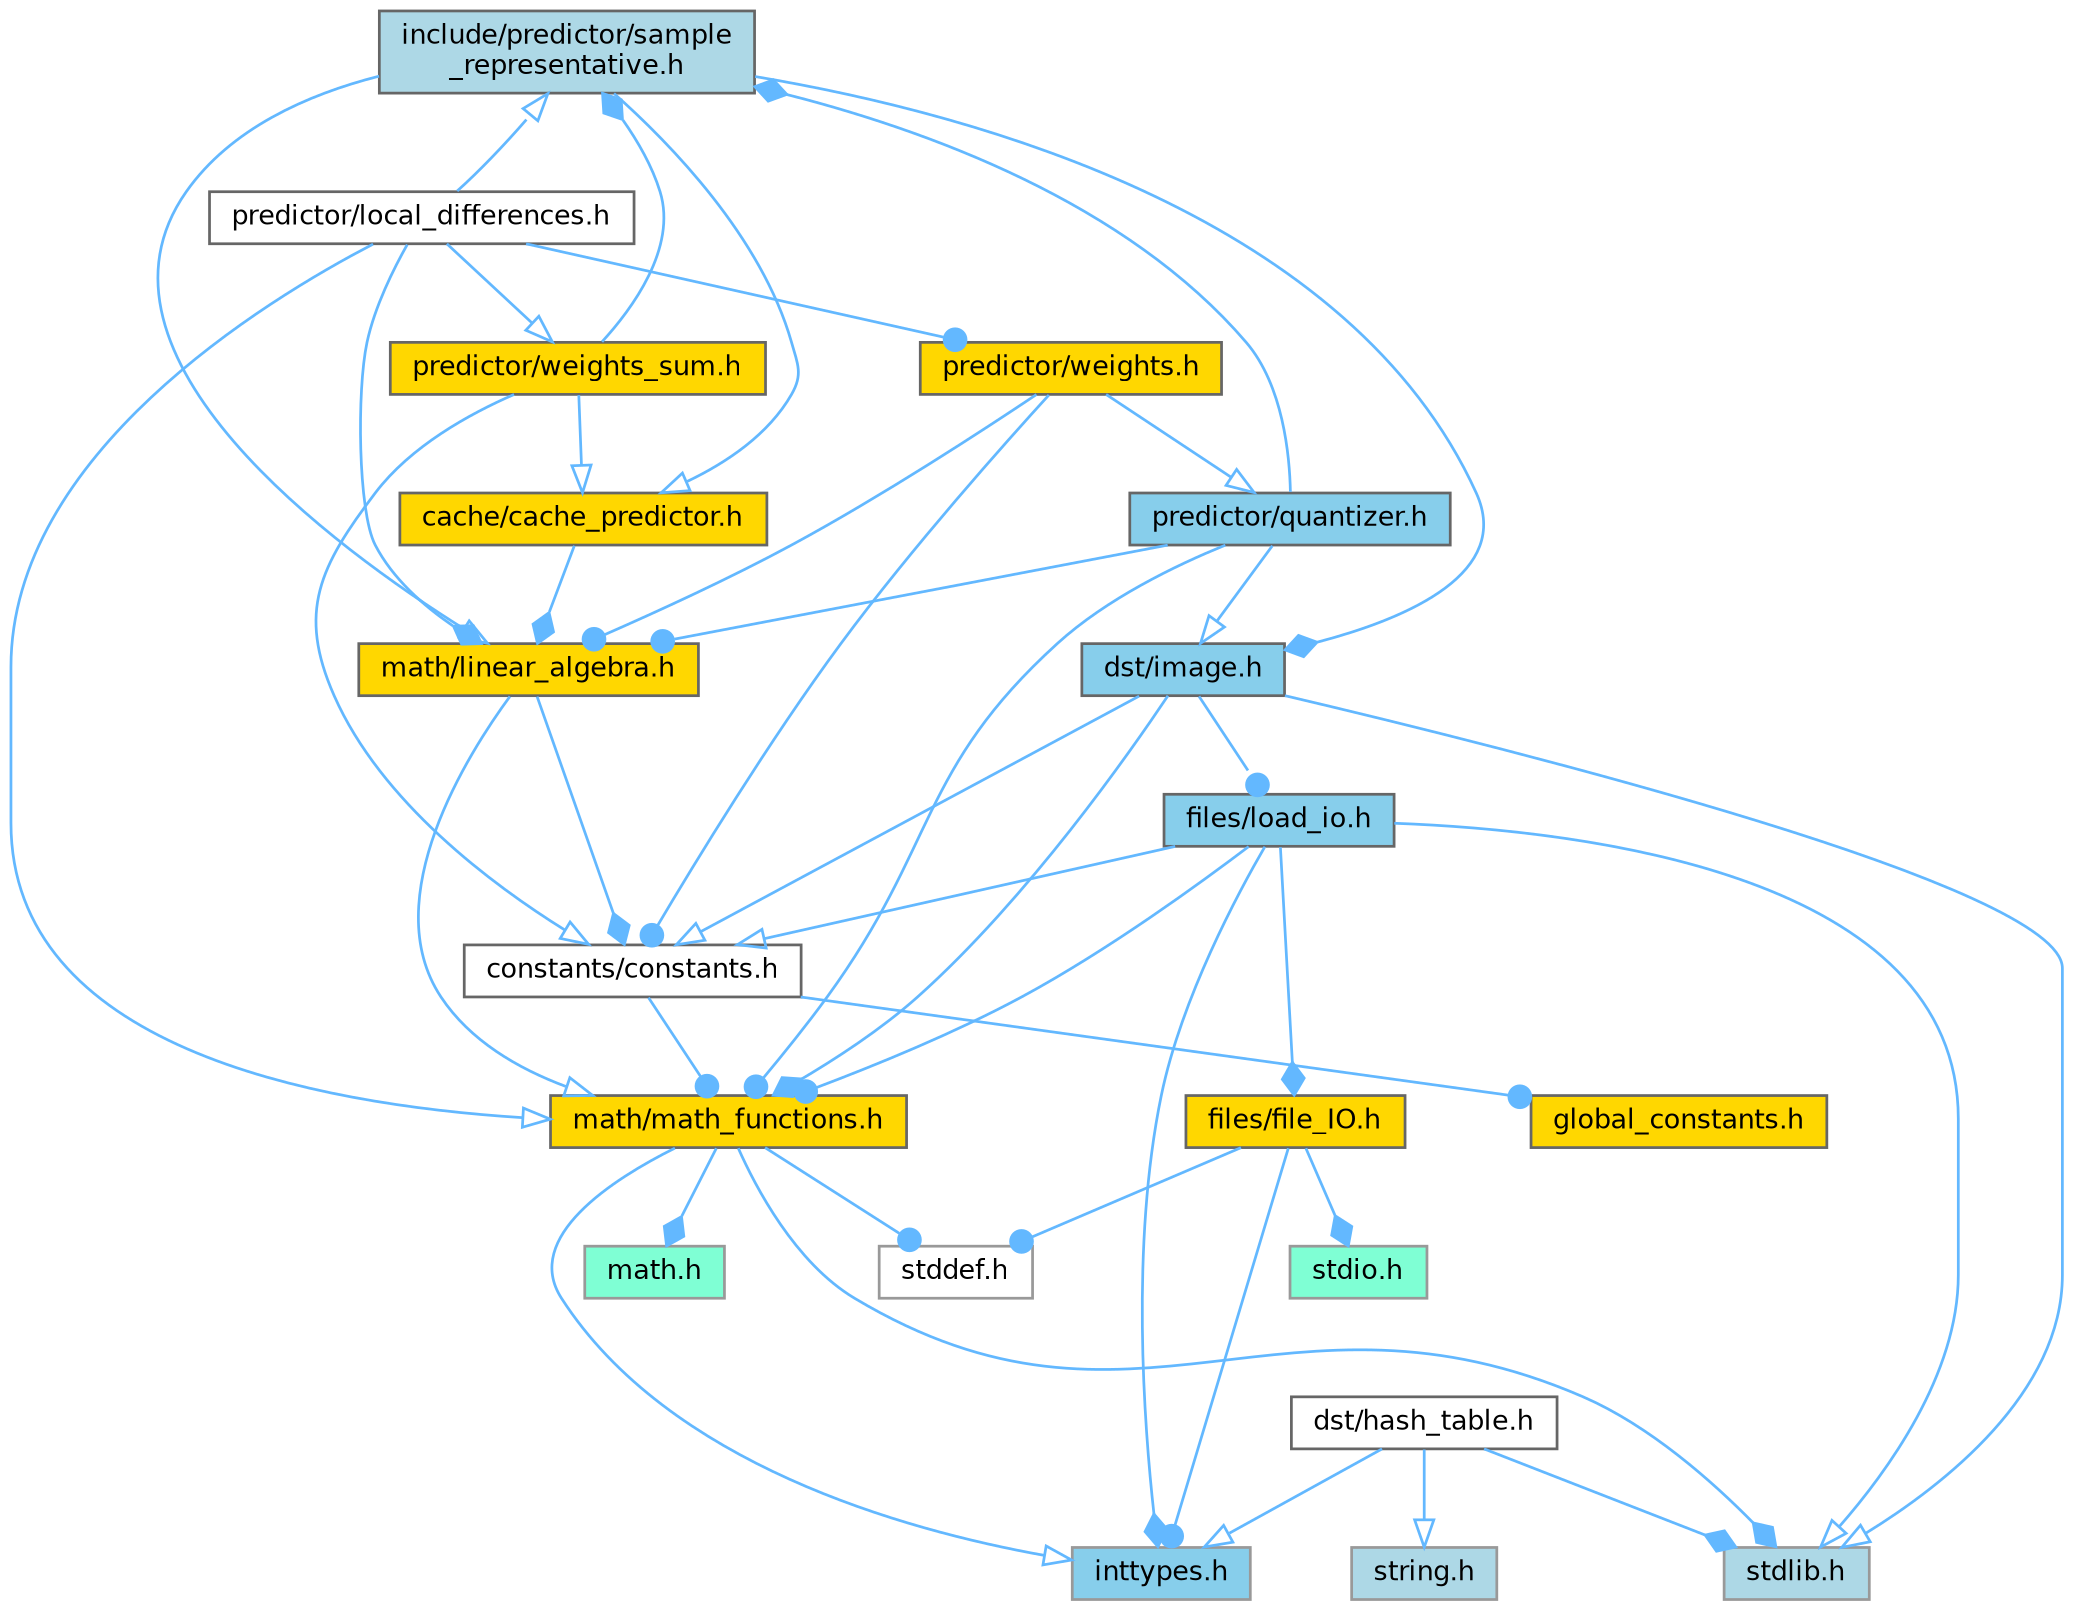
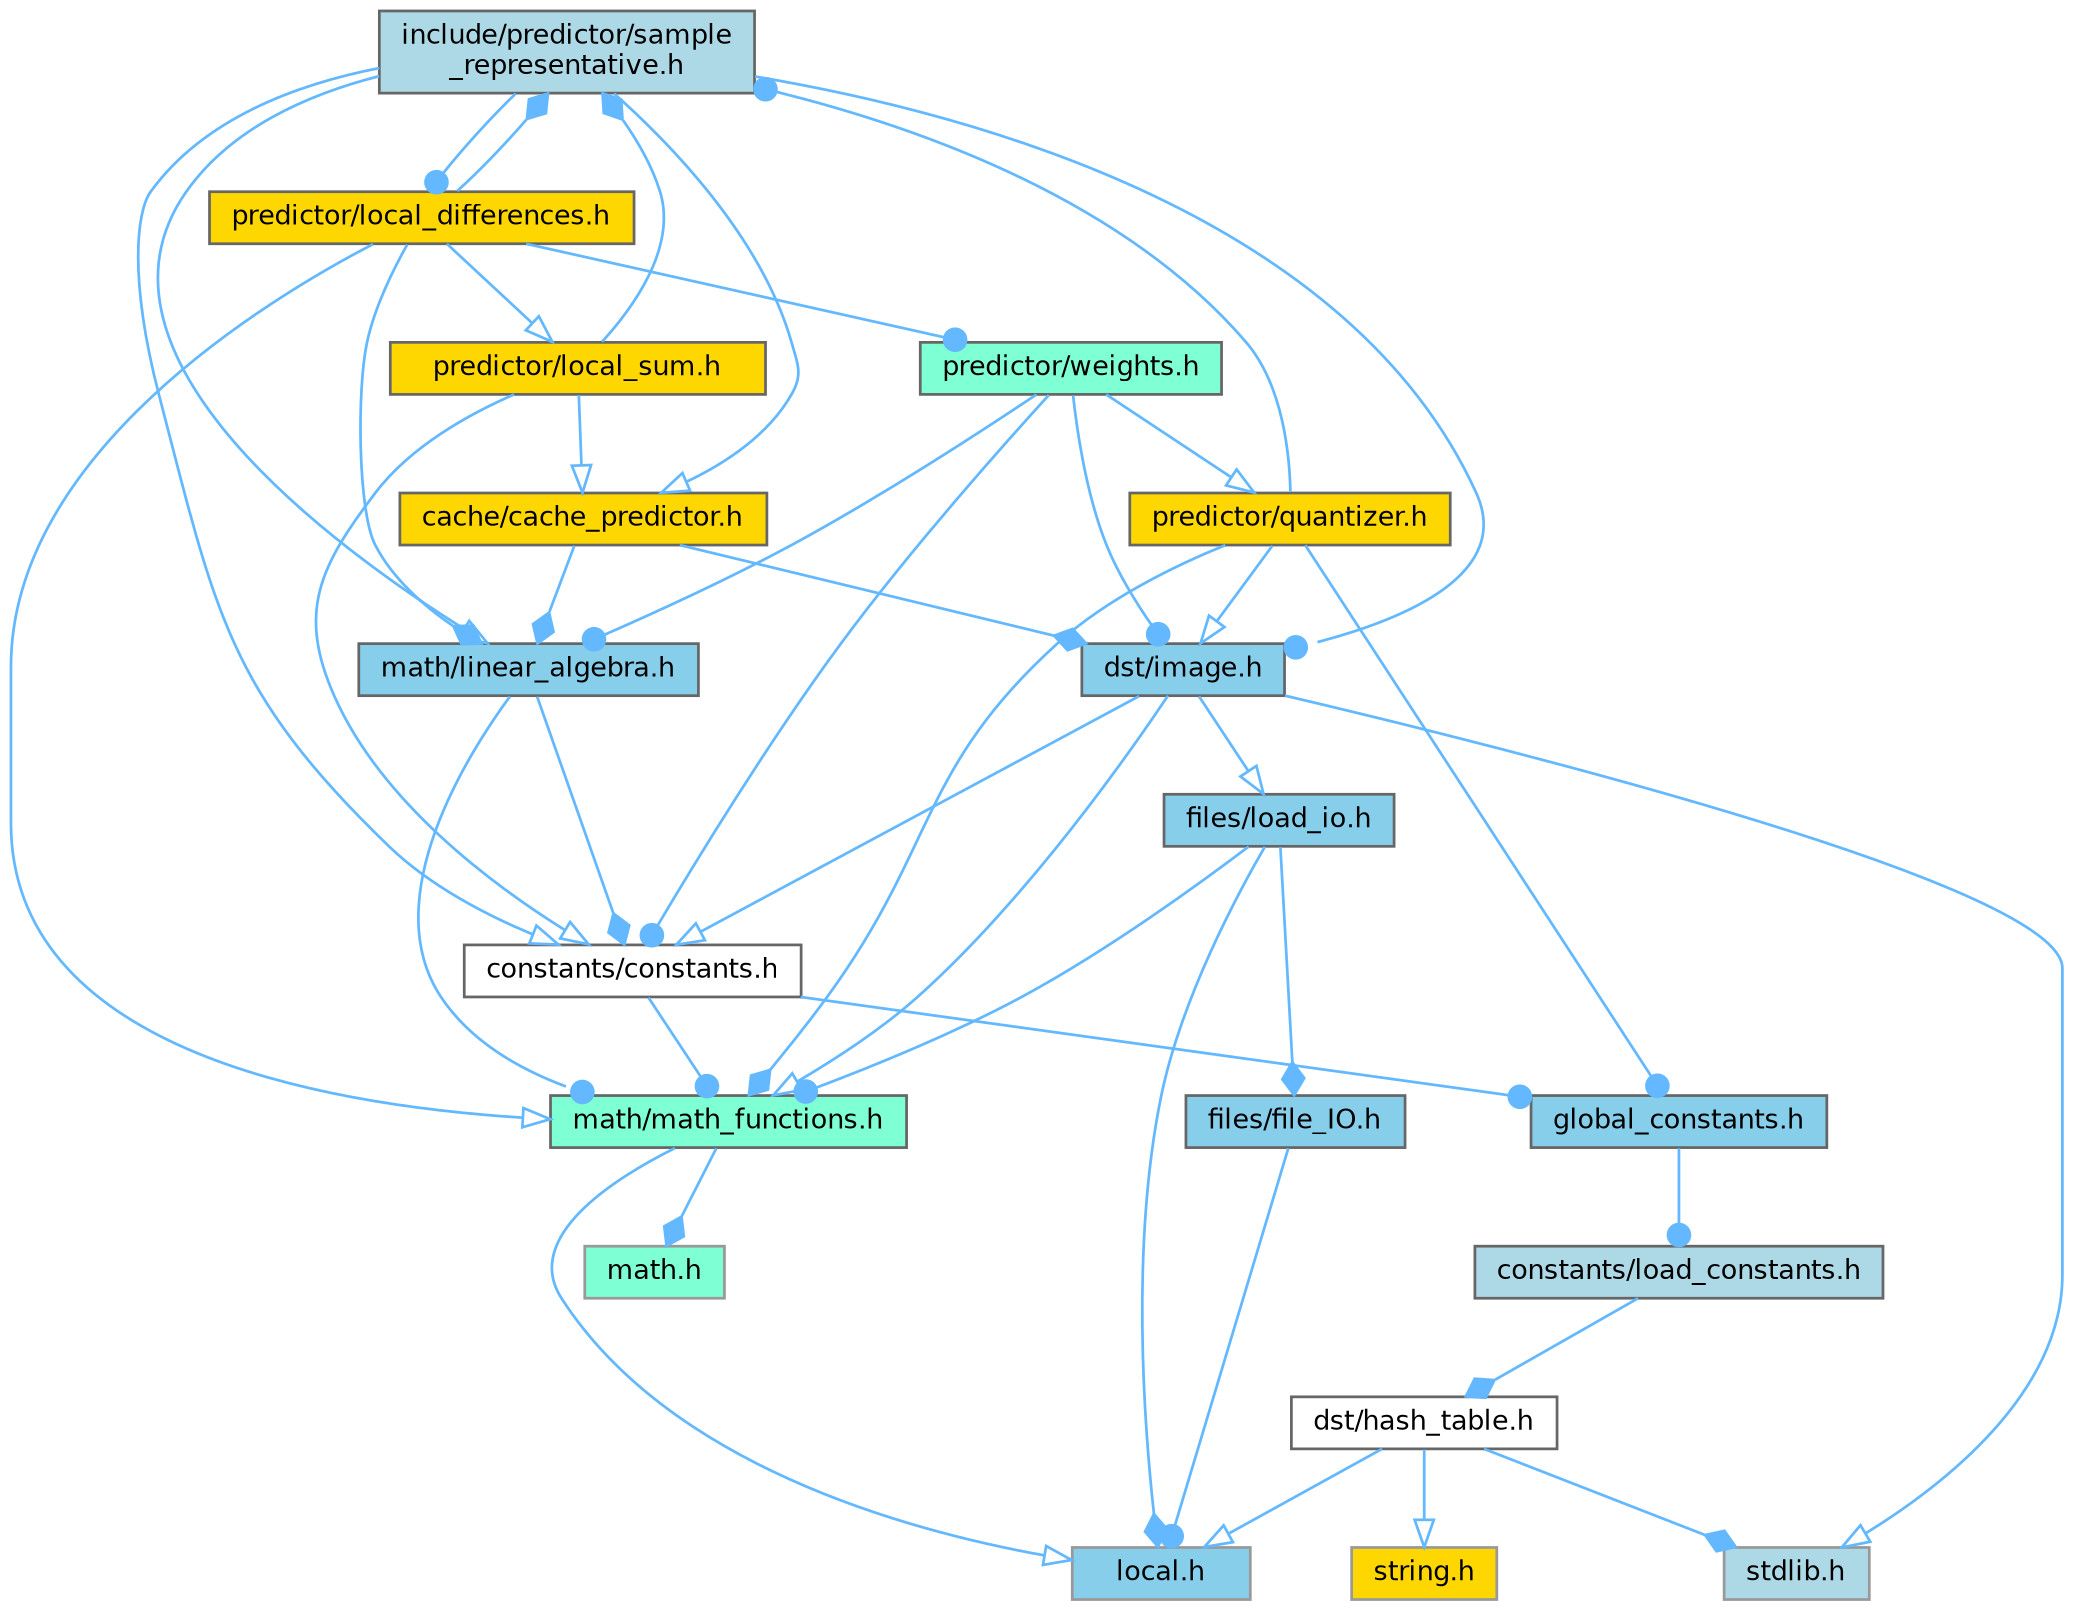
none -> (478, 132)
(493, 156) -> (493, 156)
(422, 218) -> (422, 218)
(1100, 221) -> (1100, 221)
(1274, 266) -> (1274, 266)
(578, 368) -> (578, 368)
(1071, 368) -> (1071, 368)
none -> (1096, 516)
(1290, 519) -> (1290, 519)
none -> (857, 588)
(921, 592) -> (1478, 811)
(529, 670) -> (529, 670)
(1223, 733) -> (1223, 733)
(952, 771) -> (952, 771)
(970, 892) -> (186, 498)
(1004, 909) -> (1004, 909)
(418, 916) -> (418, 916)
(1917, 999) -> none
(729, 1122) -> (729, 1122)
(1295, 1122) -> (1295, 1122)
(1679, 1122) -> (1679, 1122)
(956, 1272) -> none
(1358, 1272) -> none
none -> (1679, 1272)
(1197, 1363) -> none
(1161, 1573) -> (1161, 1573)
(1424, 1573) -> (1424, 1573)
